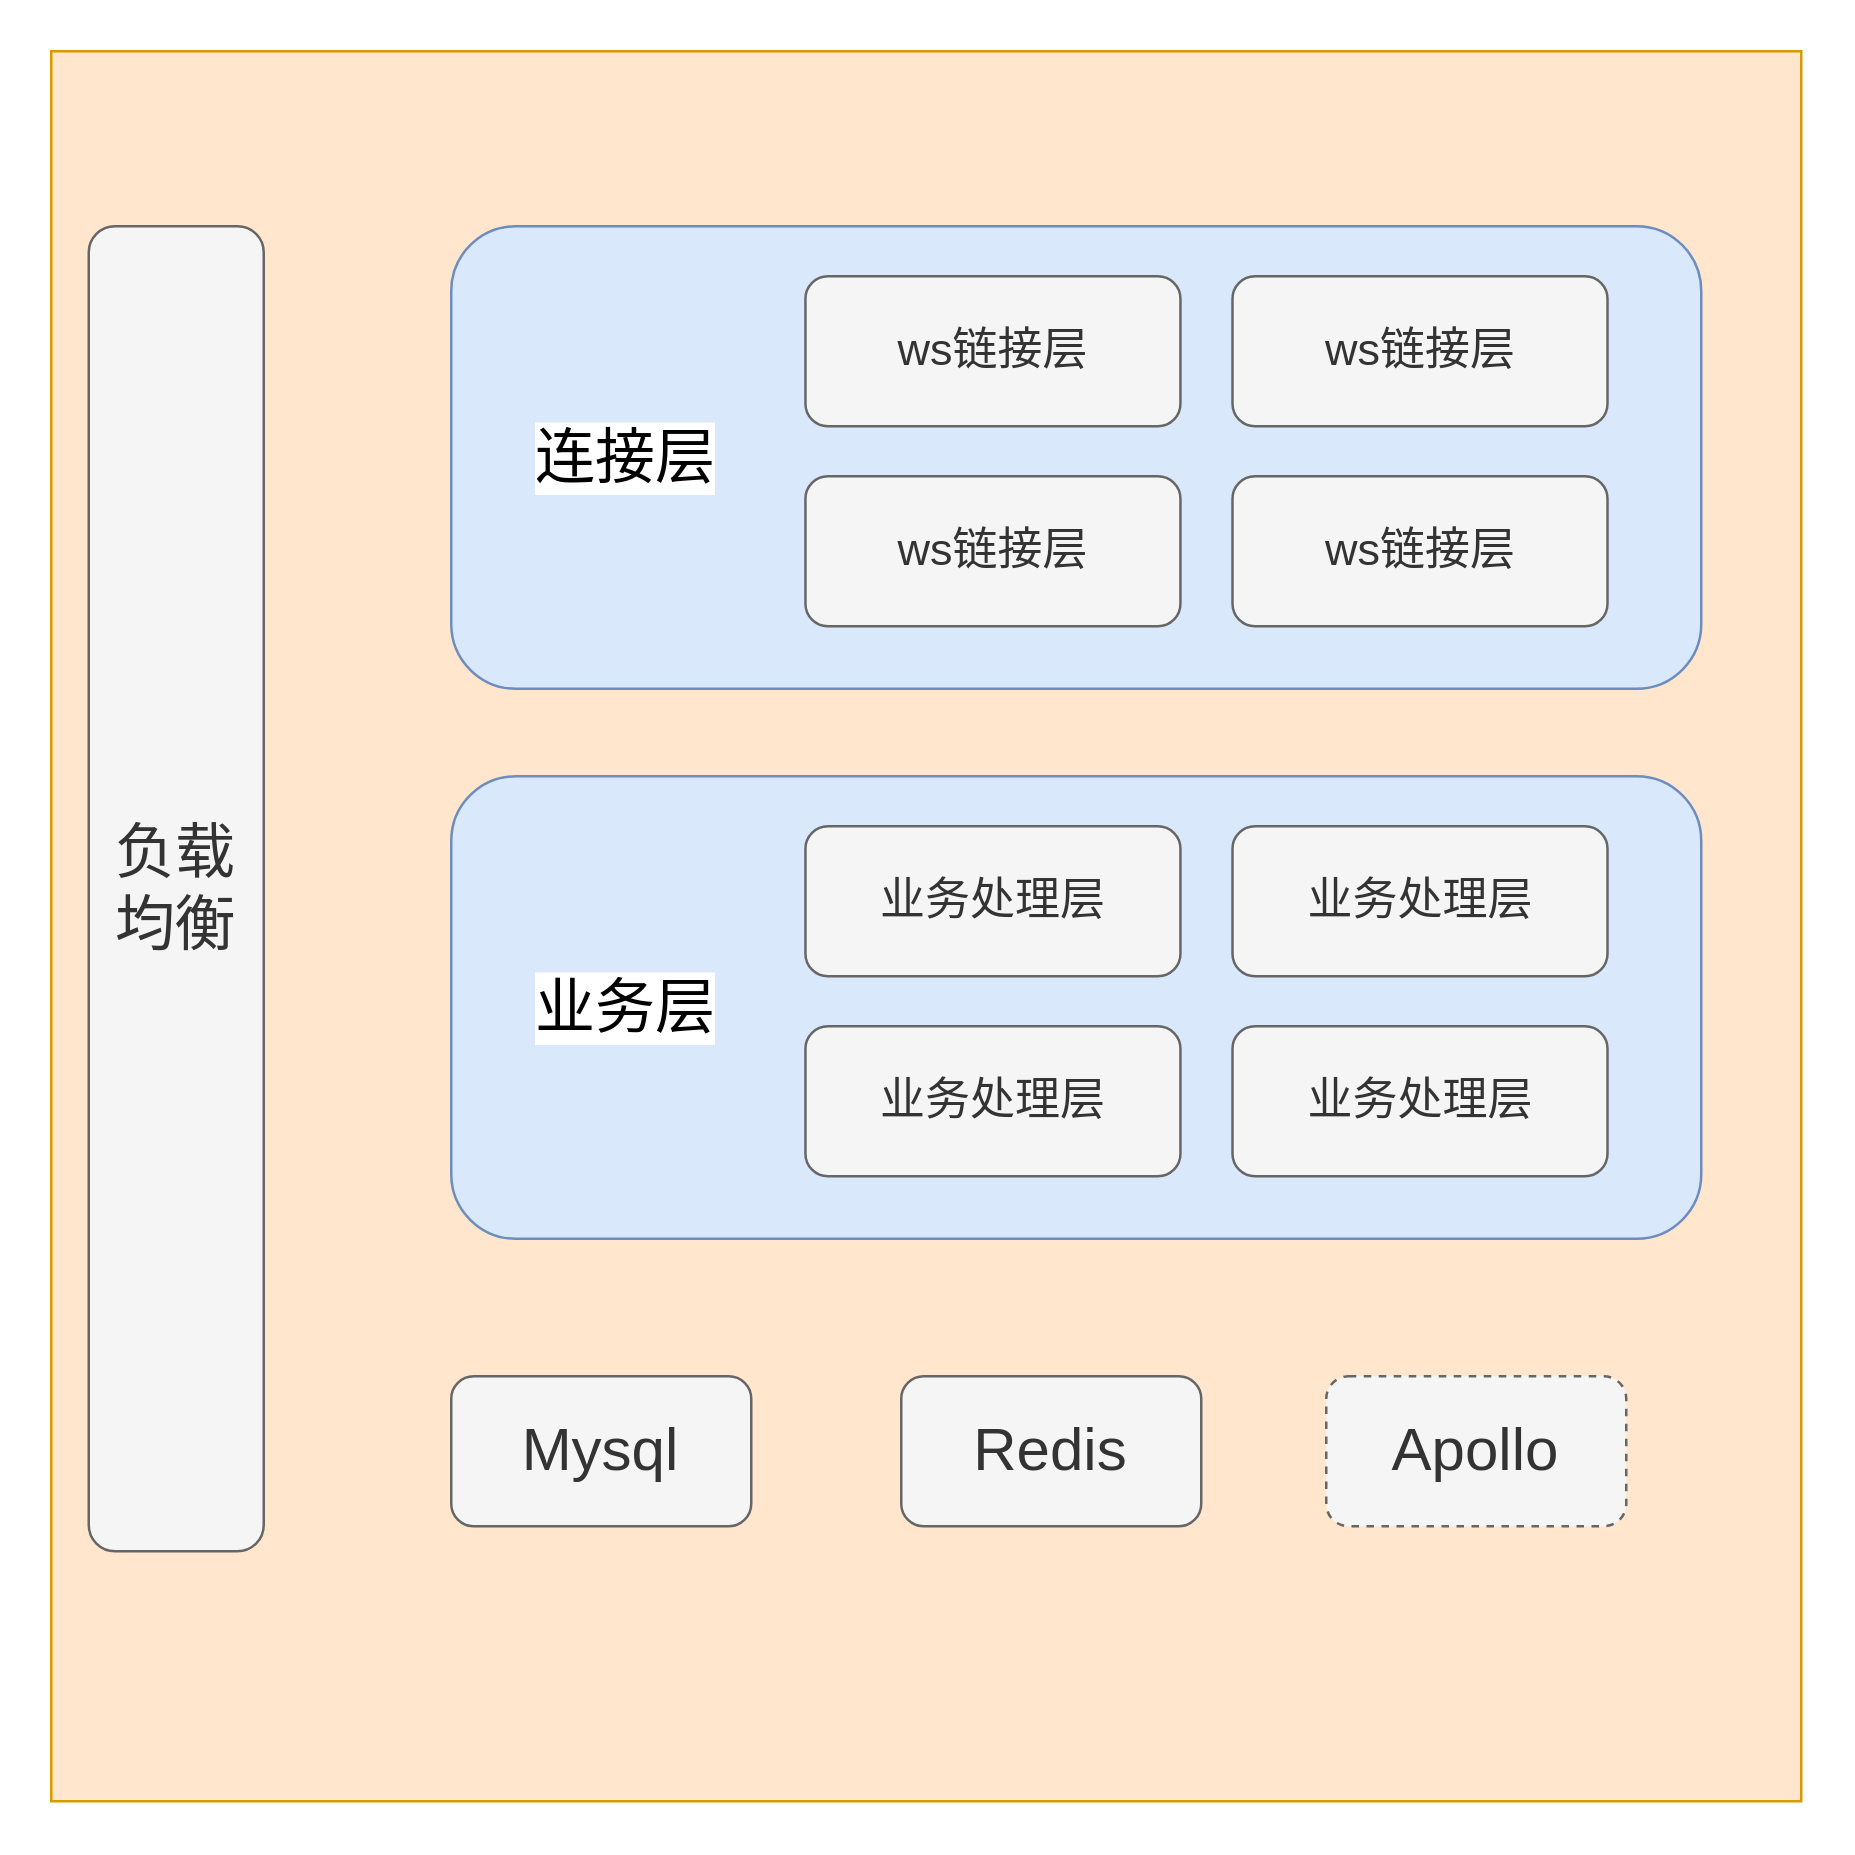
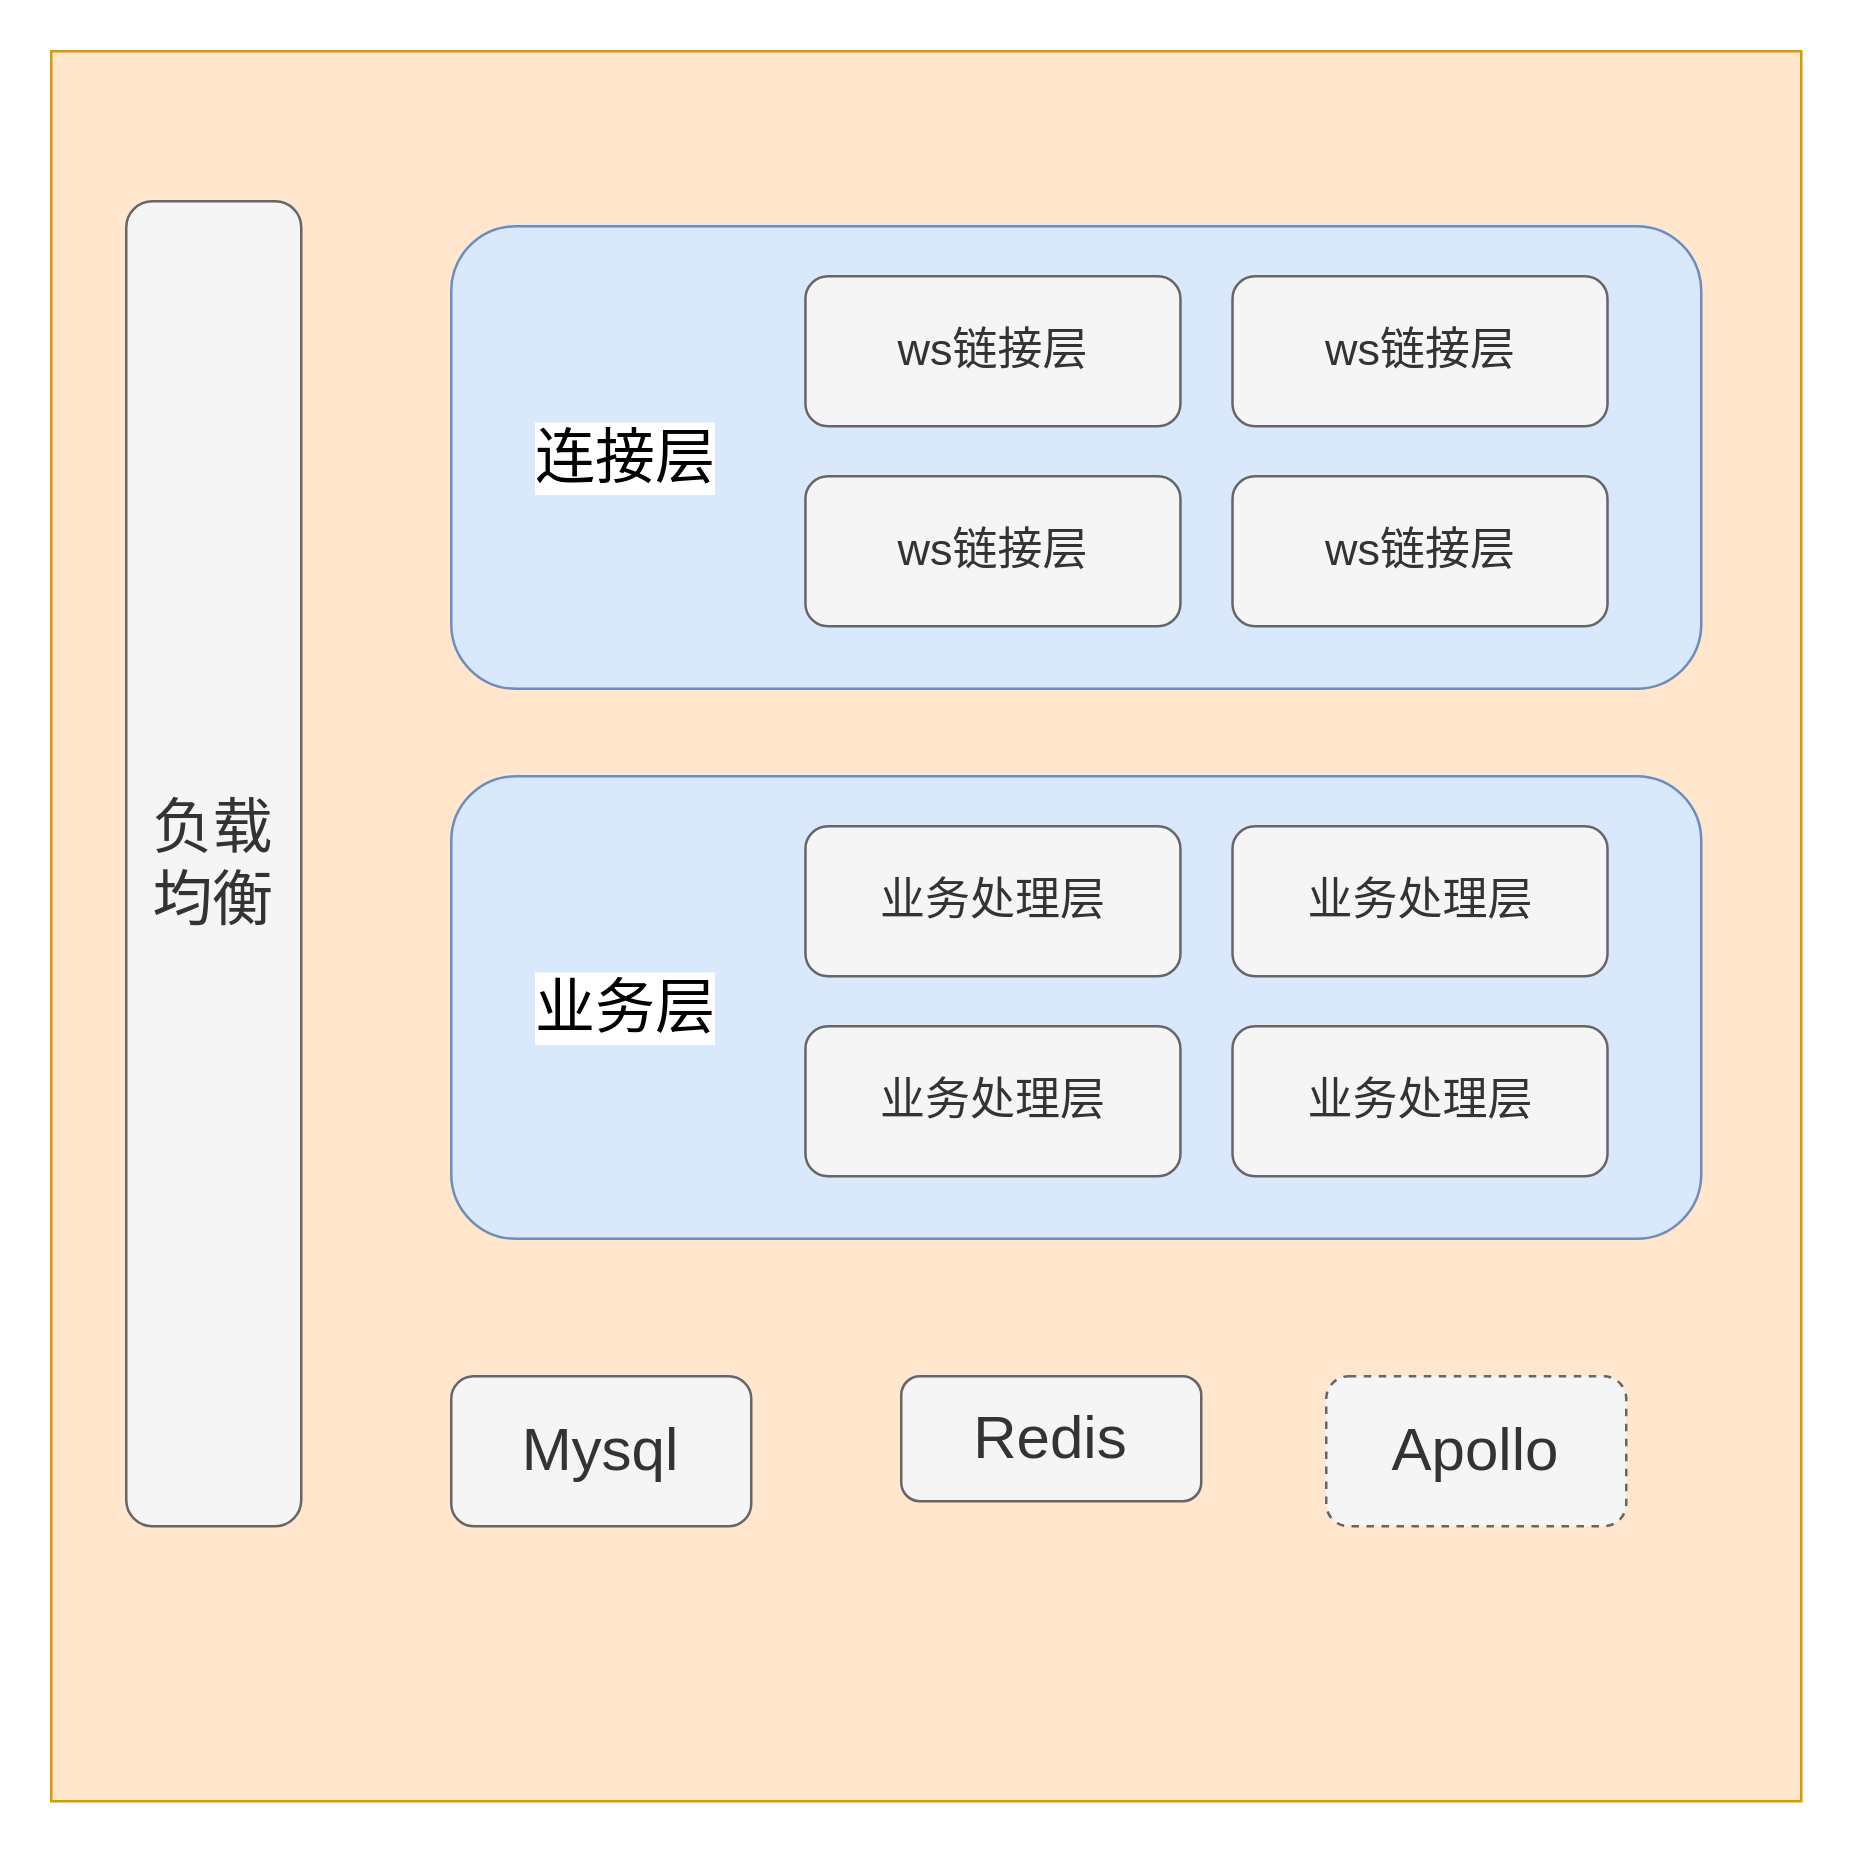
(176, 889) -> (214, 864)
(1051, 1451) -> (1051, 1439)
